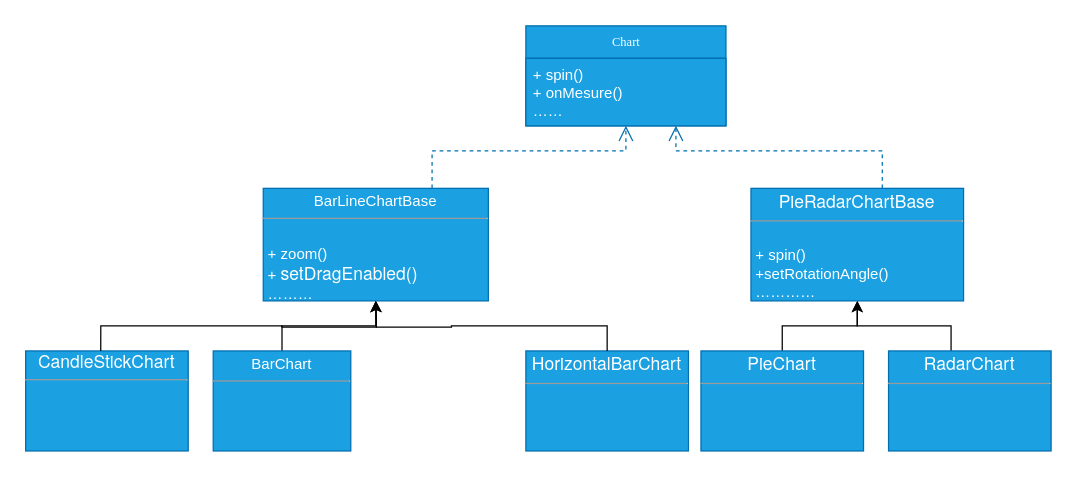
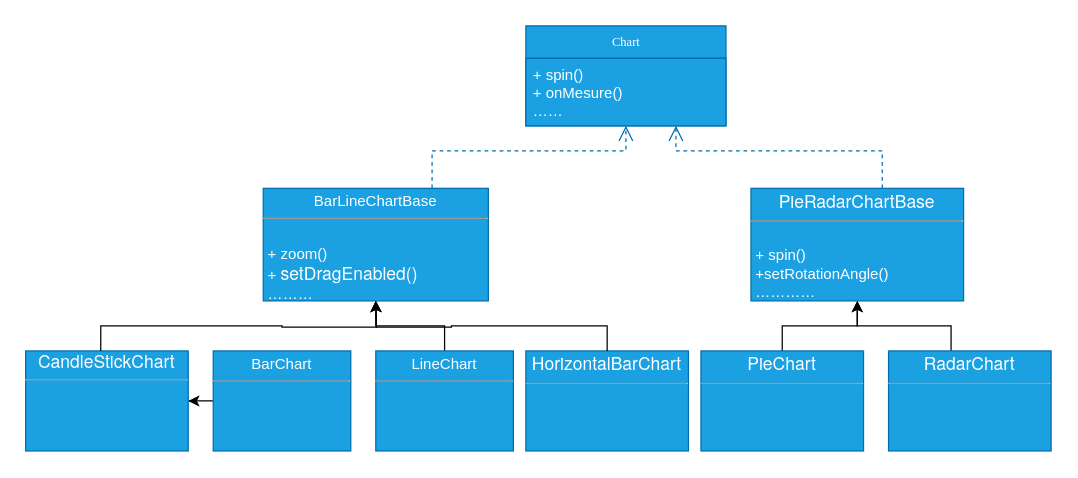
(282, 340) -> (196, 401)
none -> (444, 340)
none -> (444, 401)
